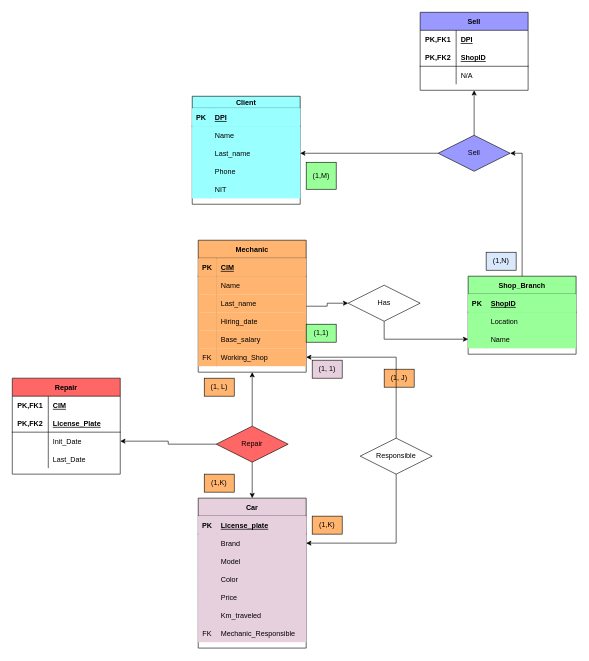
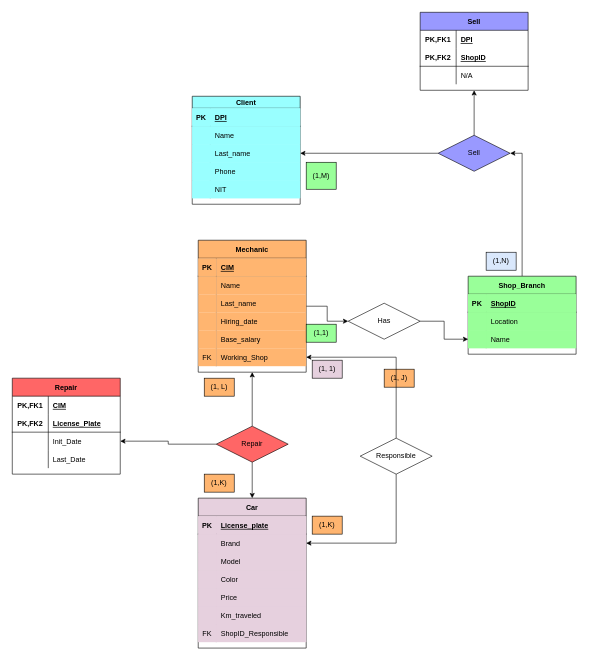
(384, 303) -> (384, 321)
(258, 634) -> (255, 634)
